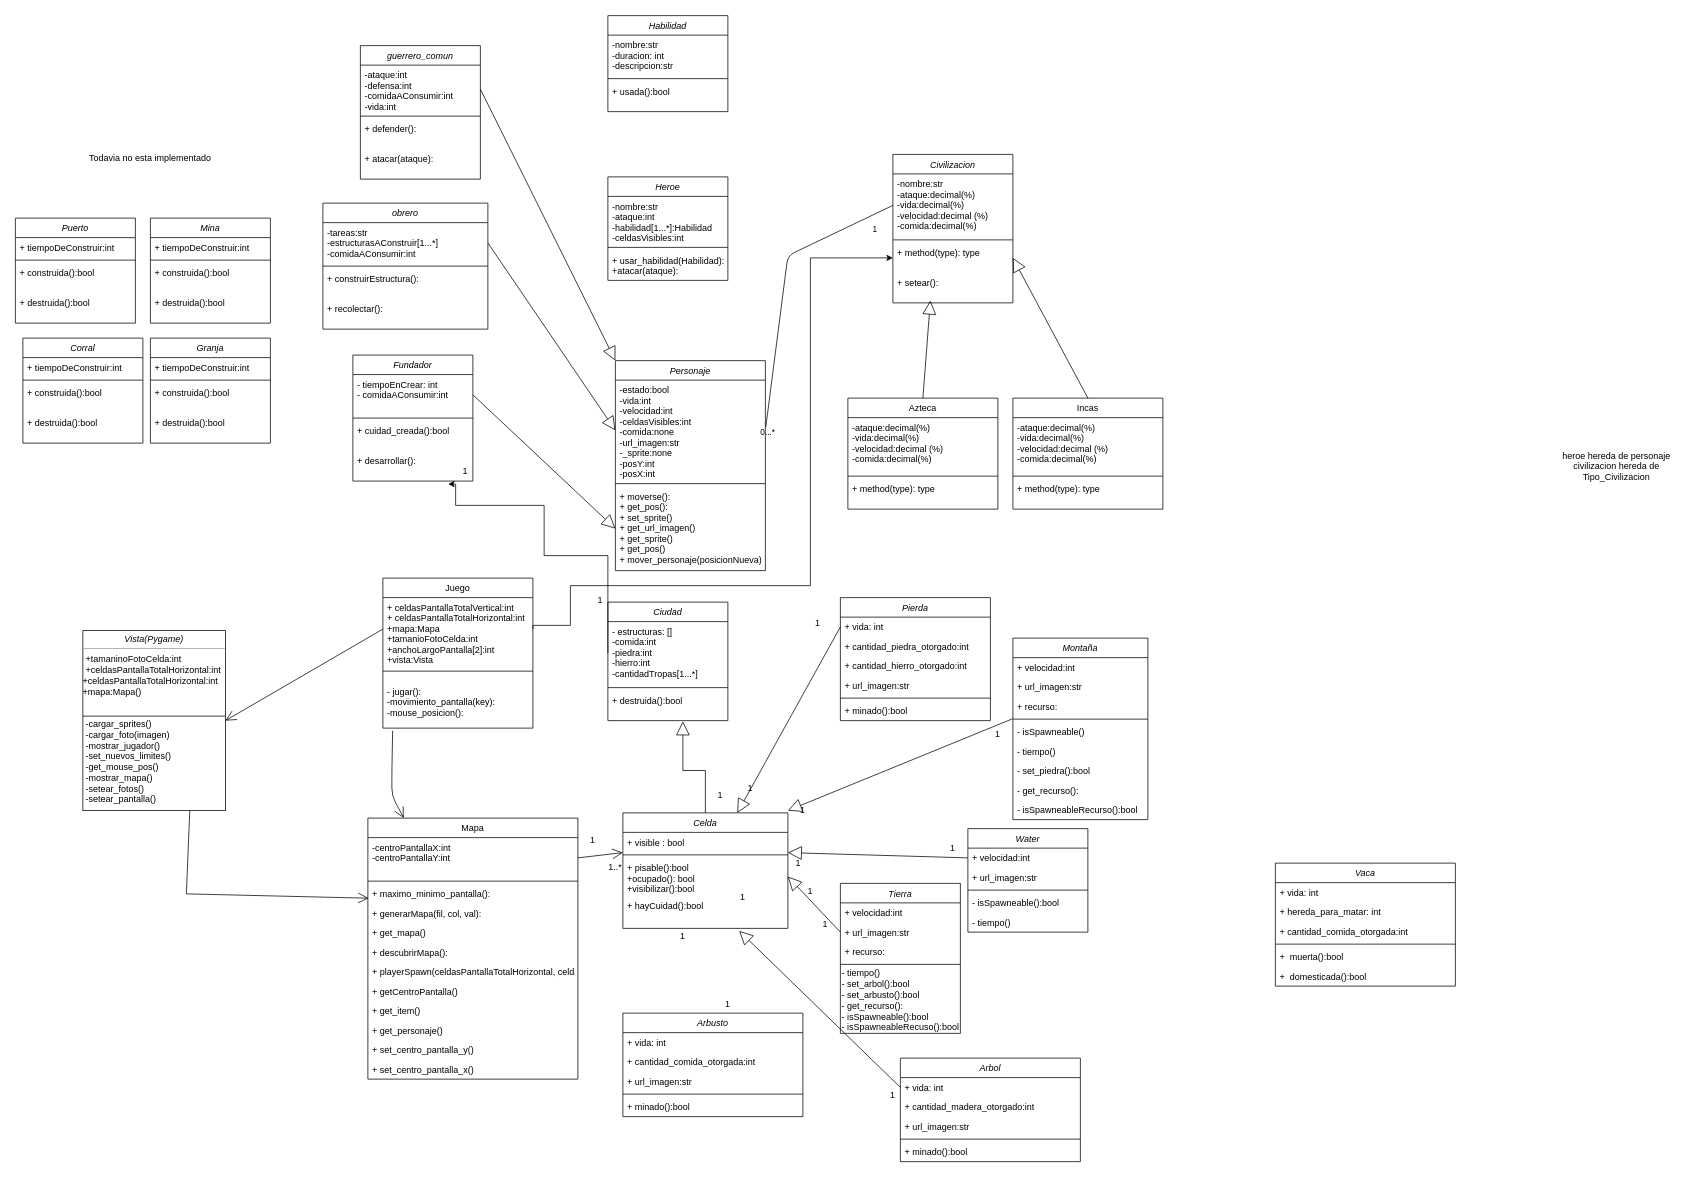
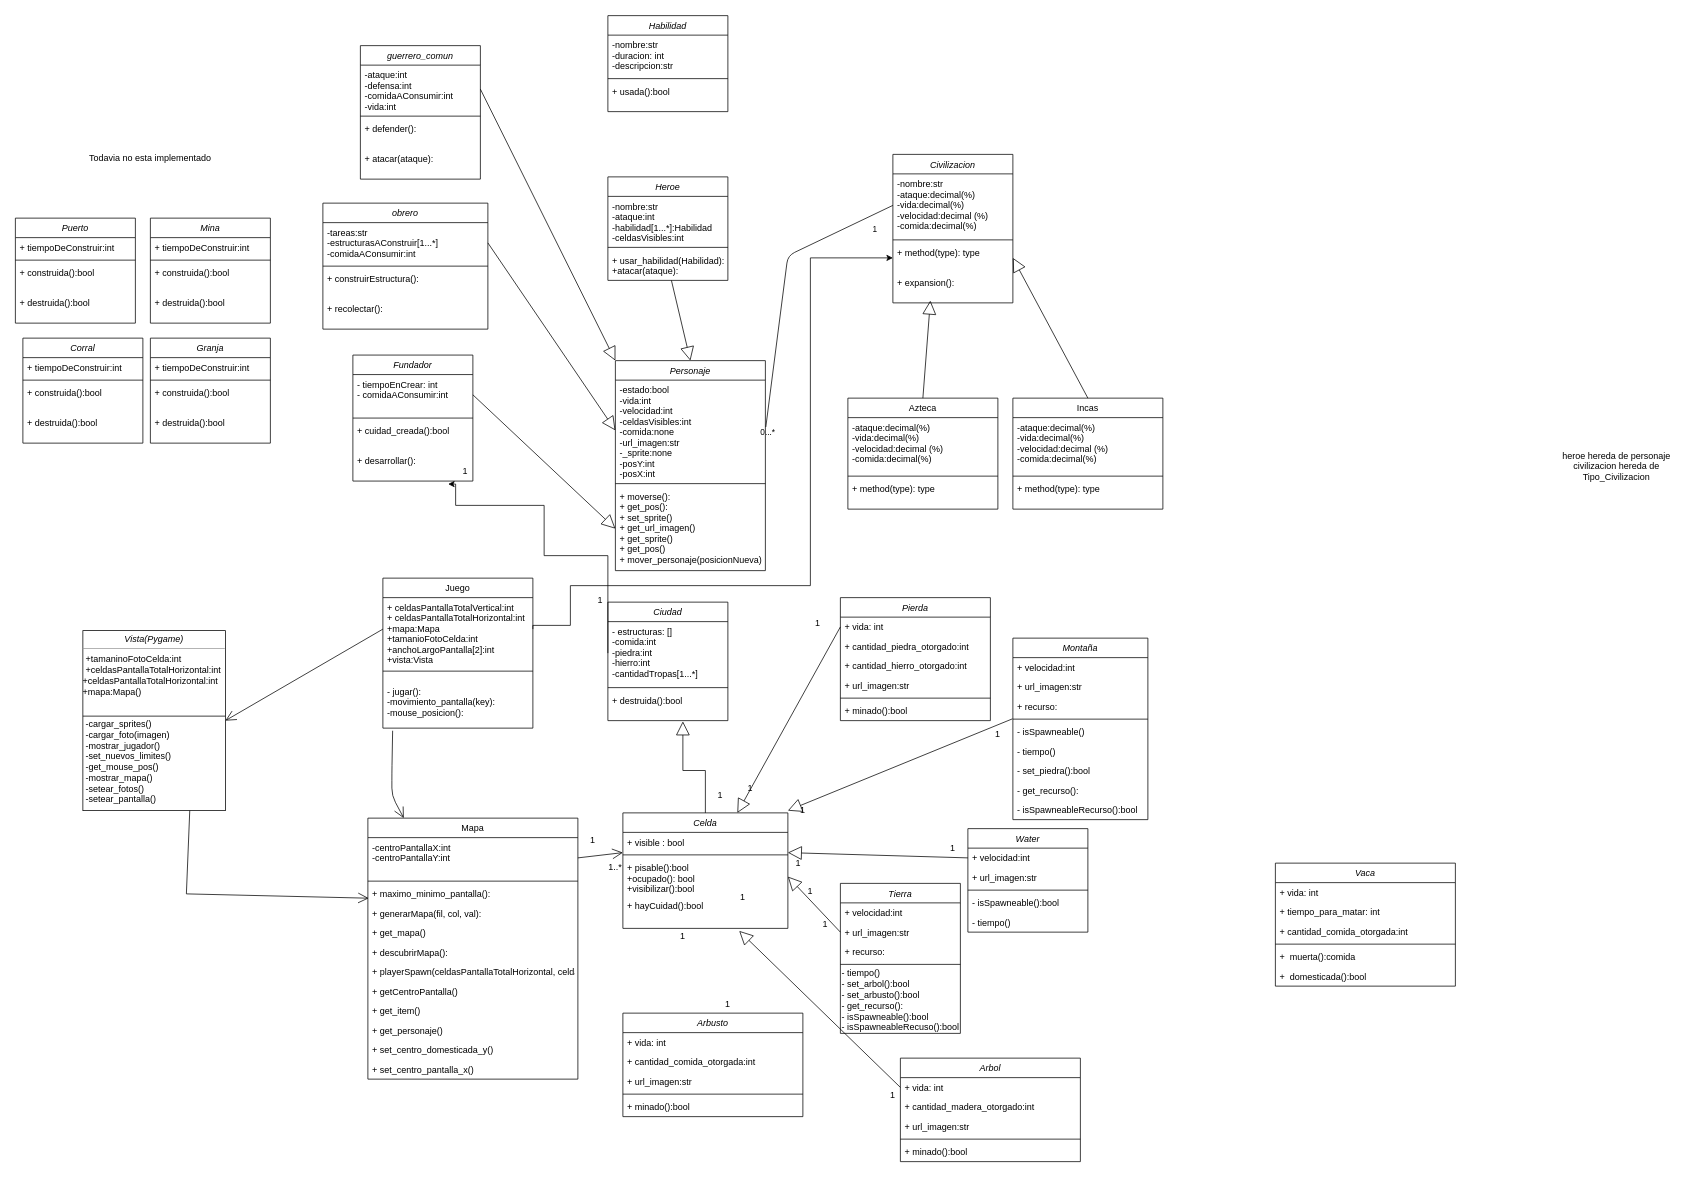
(922, 283) -> (929, 283)
none -> (680, 315)
(1335, 912) -> (1334, 912)
(1316, 957) -> (1321, 957)
(431, 1050) -> (440, 1050)
